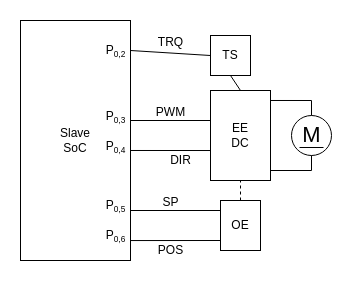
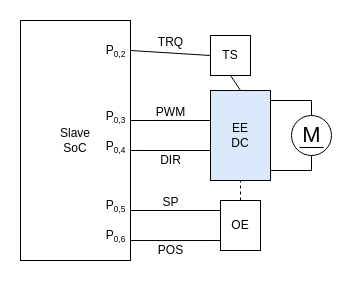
(241, 136) -> (241, 136)
(181, 161) -> (171, 161)
